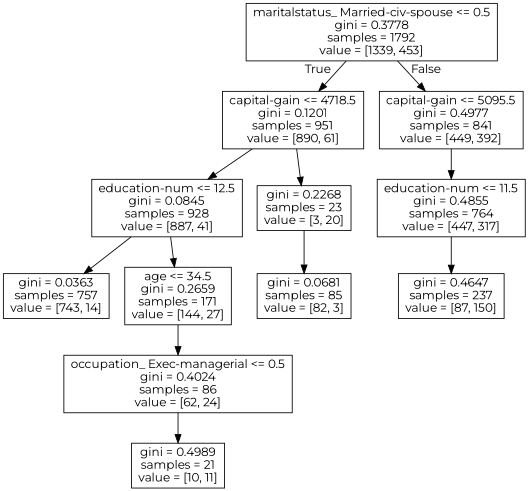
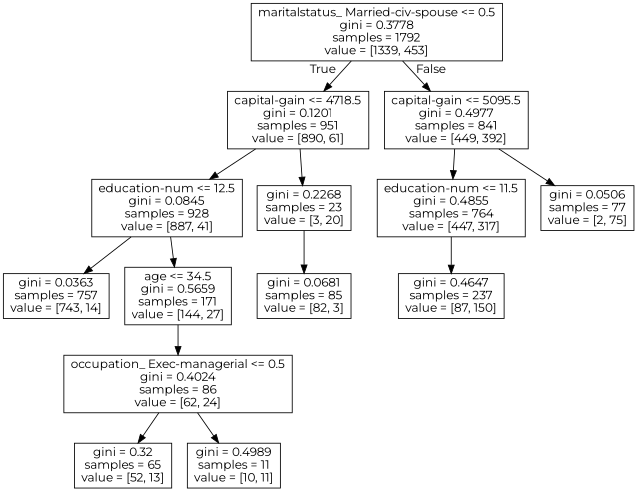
none -> (587, 208)
(178, 296) -> (178, 296)
none -> (123, 466)
(178, 466) -> (234, 466)
